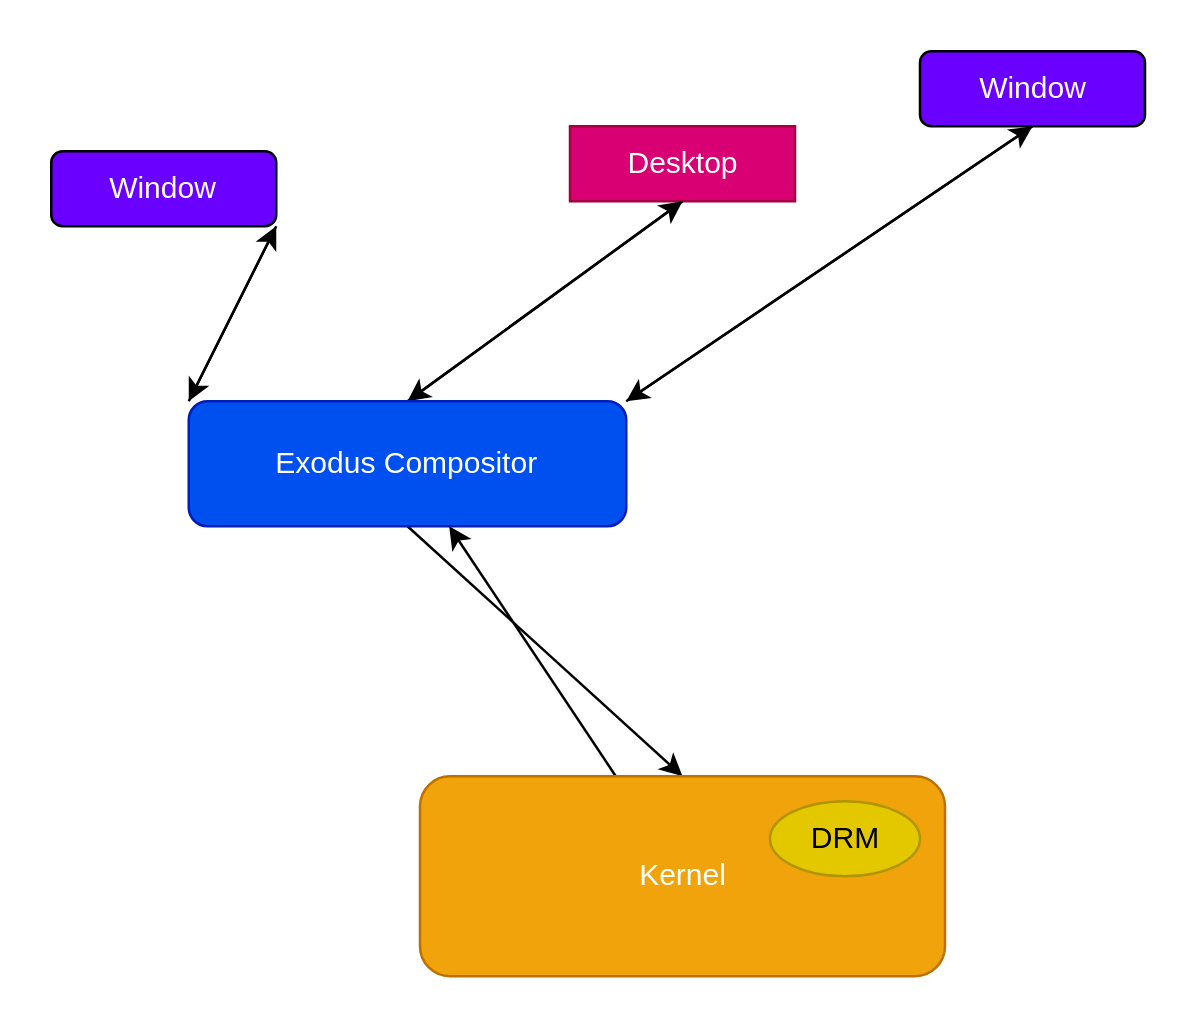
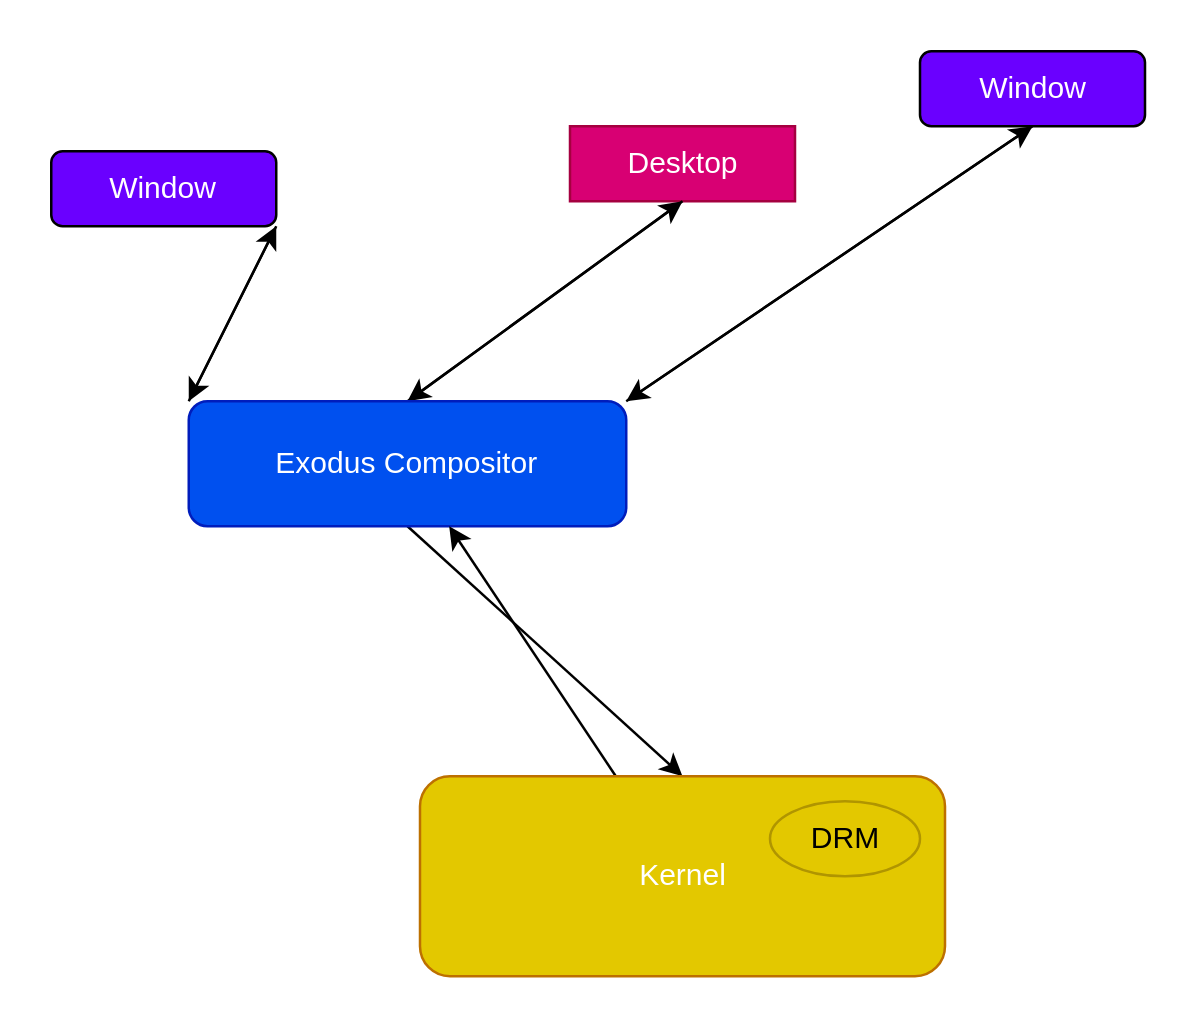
(683, 876) -> (683, 876)
